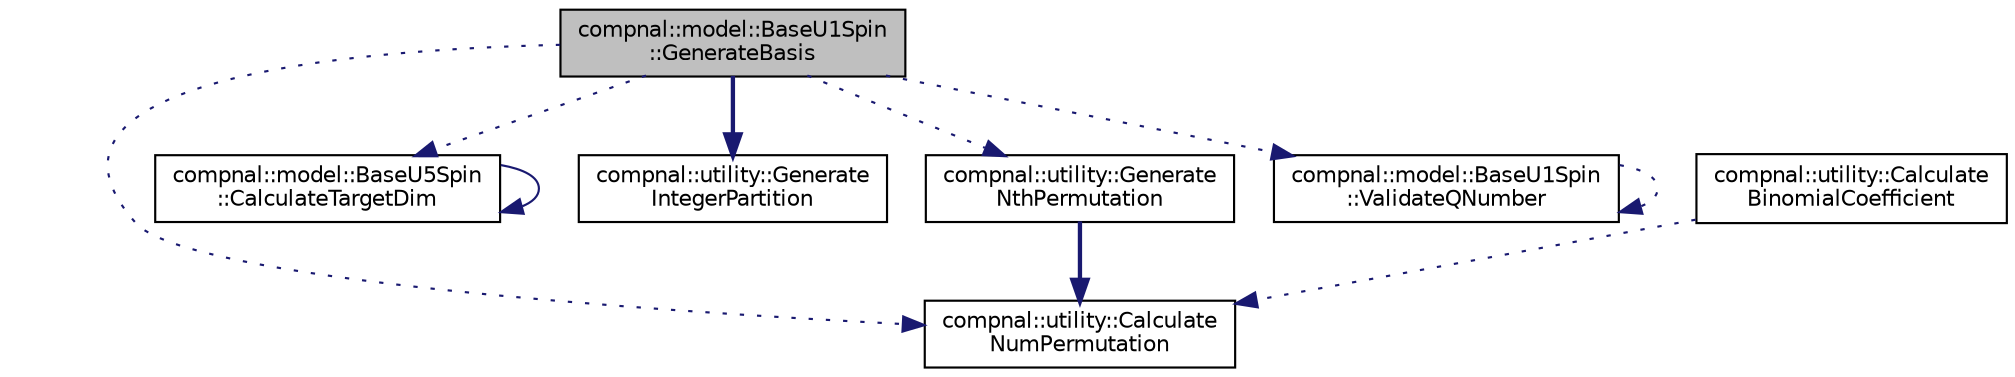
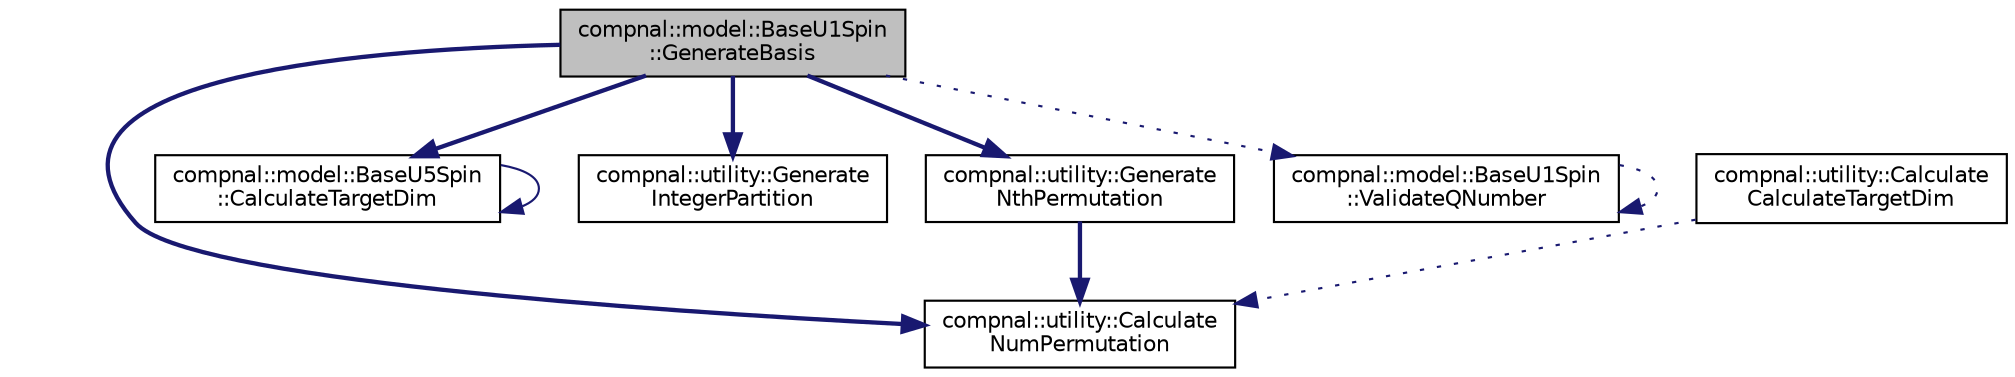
(541, 112) -> (541, 112)
(896, 112) -> (896, 112)
(1852, 189) -> (1852, 189)
(239, 260) -> (239, 260)
